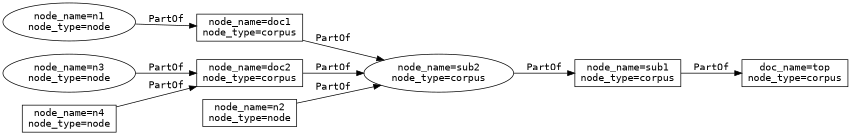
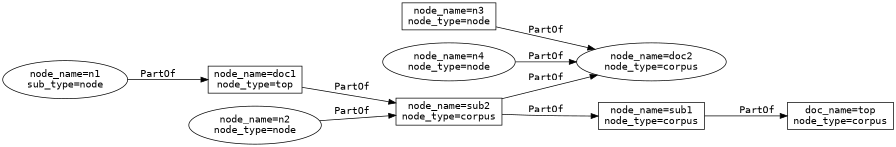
(69, 22) -> (65, 80)
(250, 28) -> (255, 80)
(69, 73) -> (449, 16)
(250, 73) -> (651, 62)
(330, 73) -> (546, 88)
(439, 73) -> (449, 112)
(250, 113) -> (255, 125)
(69, 119) -> (449, 62)
